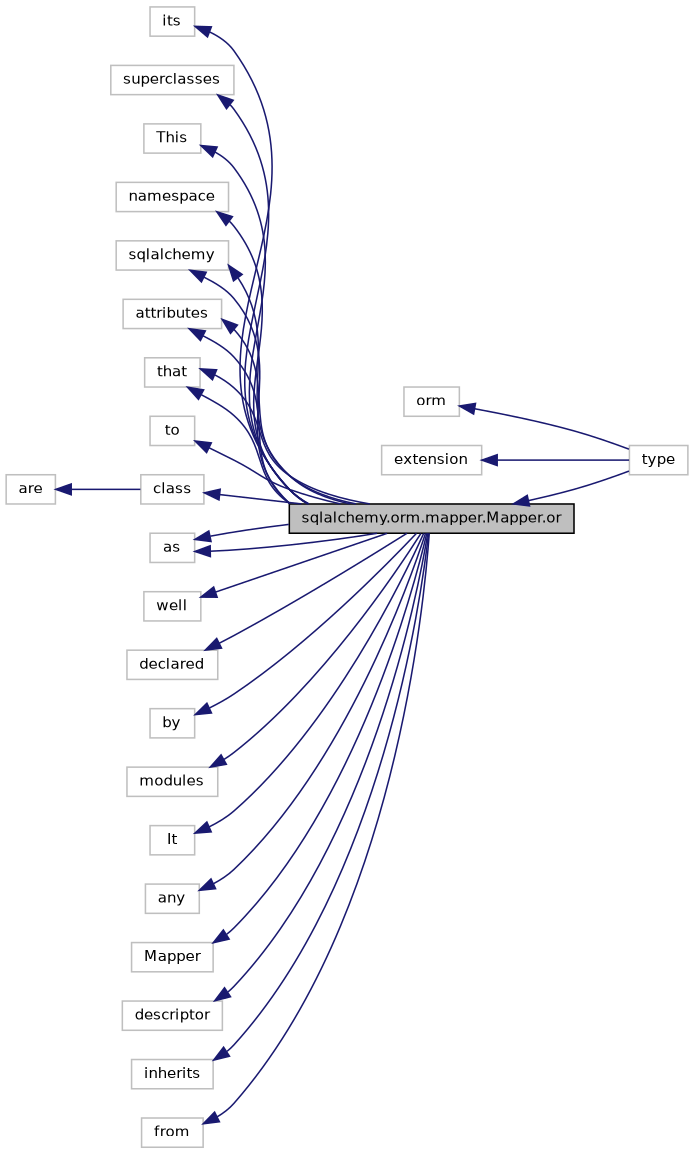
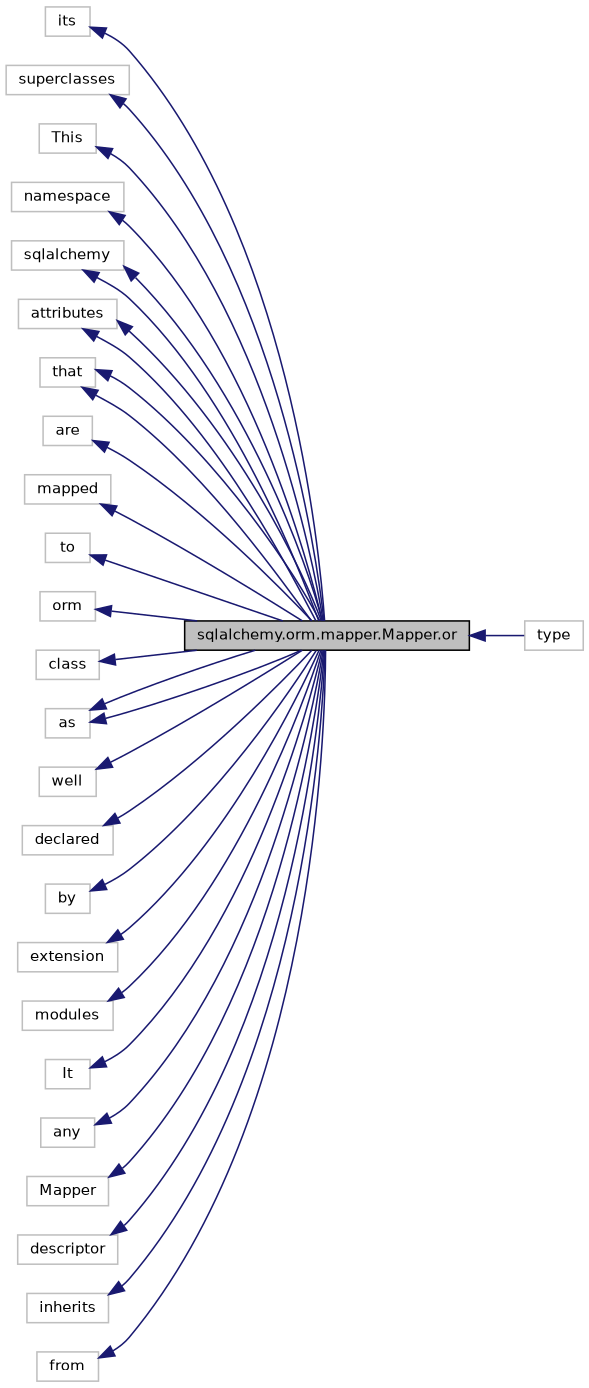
(553, 425) -> (154, 616)
(563, 460) -> (235, 803)
none -> (68, 489)
(106, 489) -> (215, 527)
